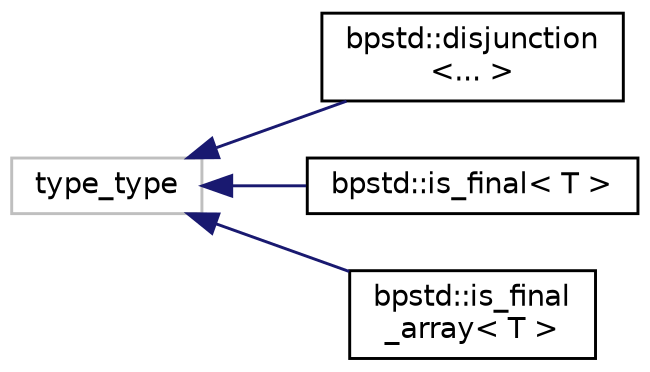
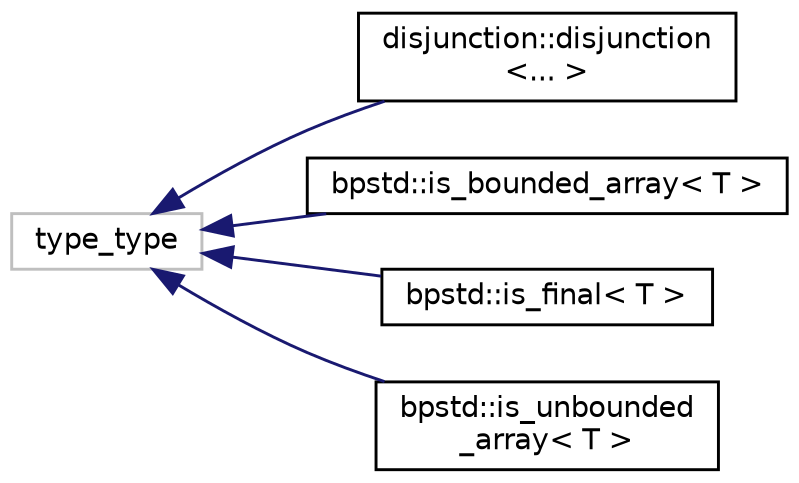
(473, 57) -> (547, 57)
none -> (547, 186)
(473, 315) -> (547, 426)
